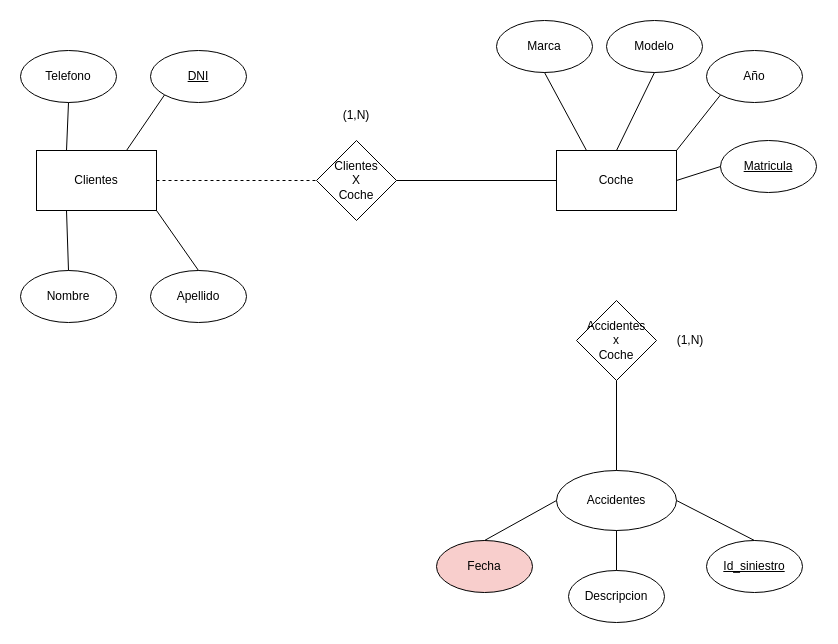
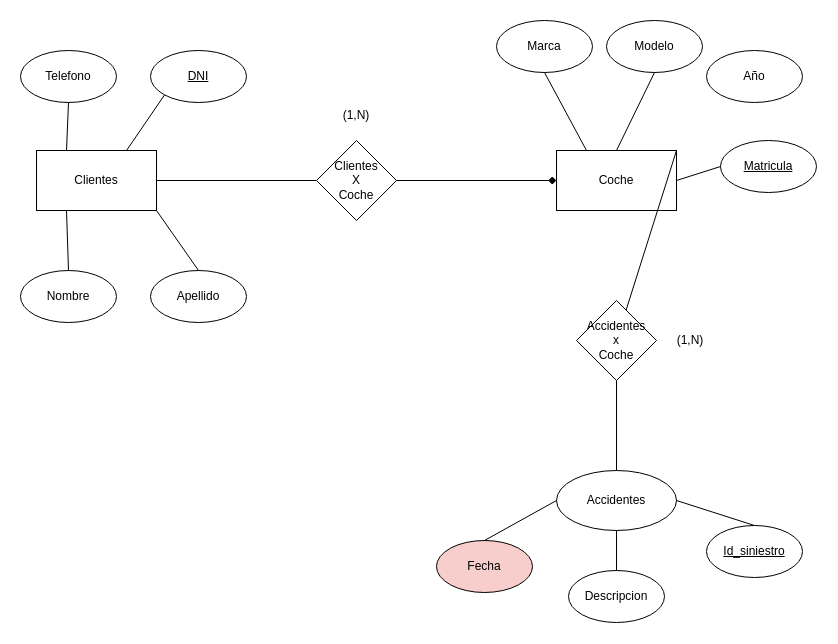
(699, 123) -> (651, 230)
(237, 181) -> (237, 181)
(552, 181) -> (548, 181)
(755, 567) -> (755, 552)
